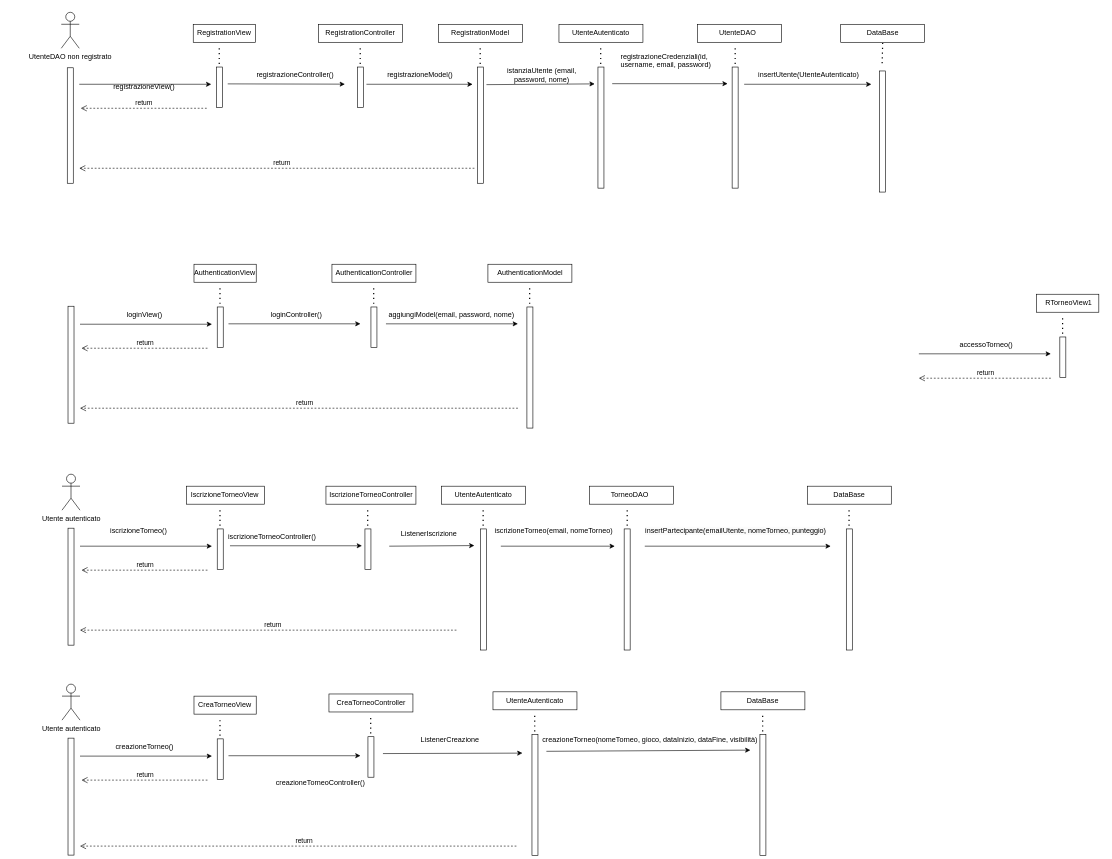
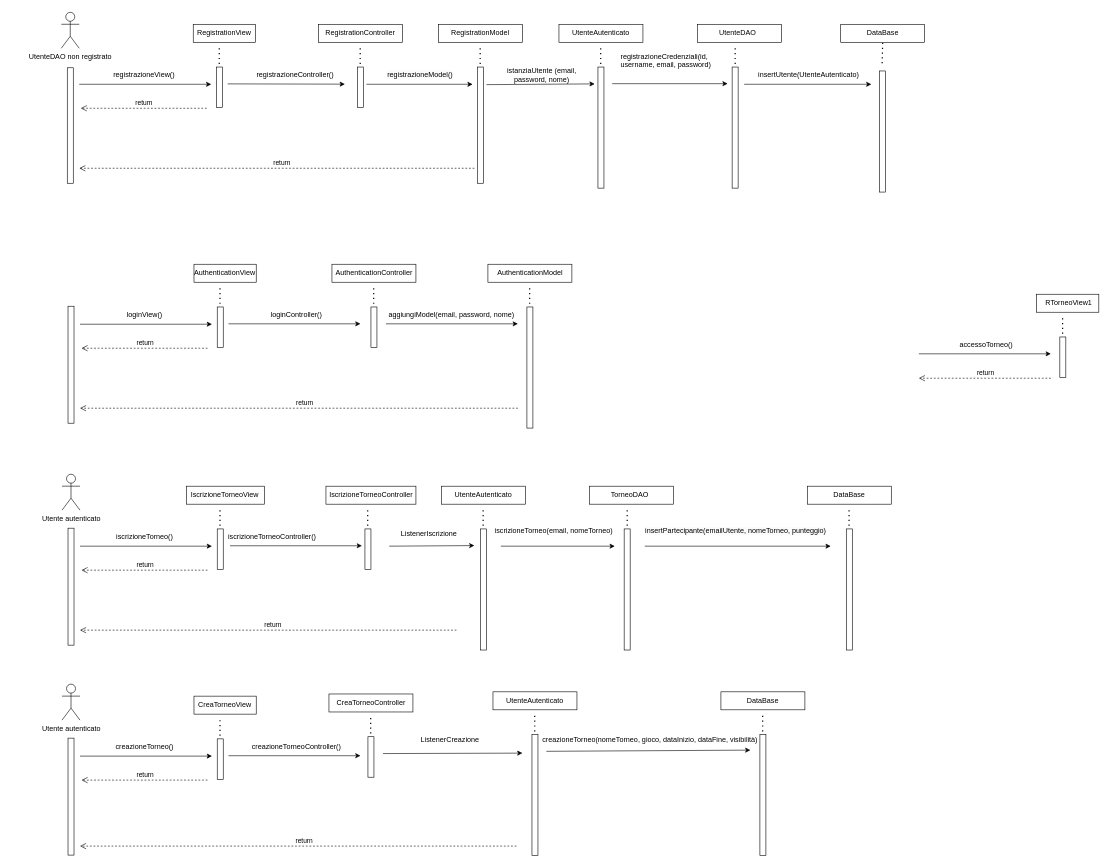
(144, 87) -> (144, 75)
(138, 531) -> (144, 537)
(320, 783) -> (296, 747)
